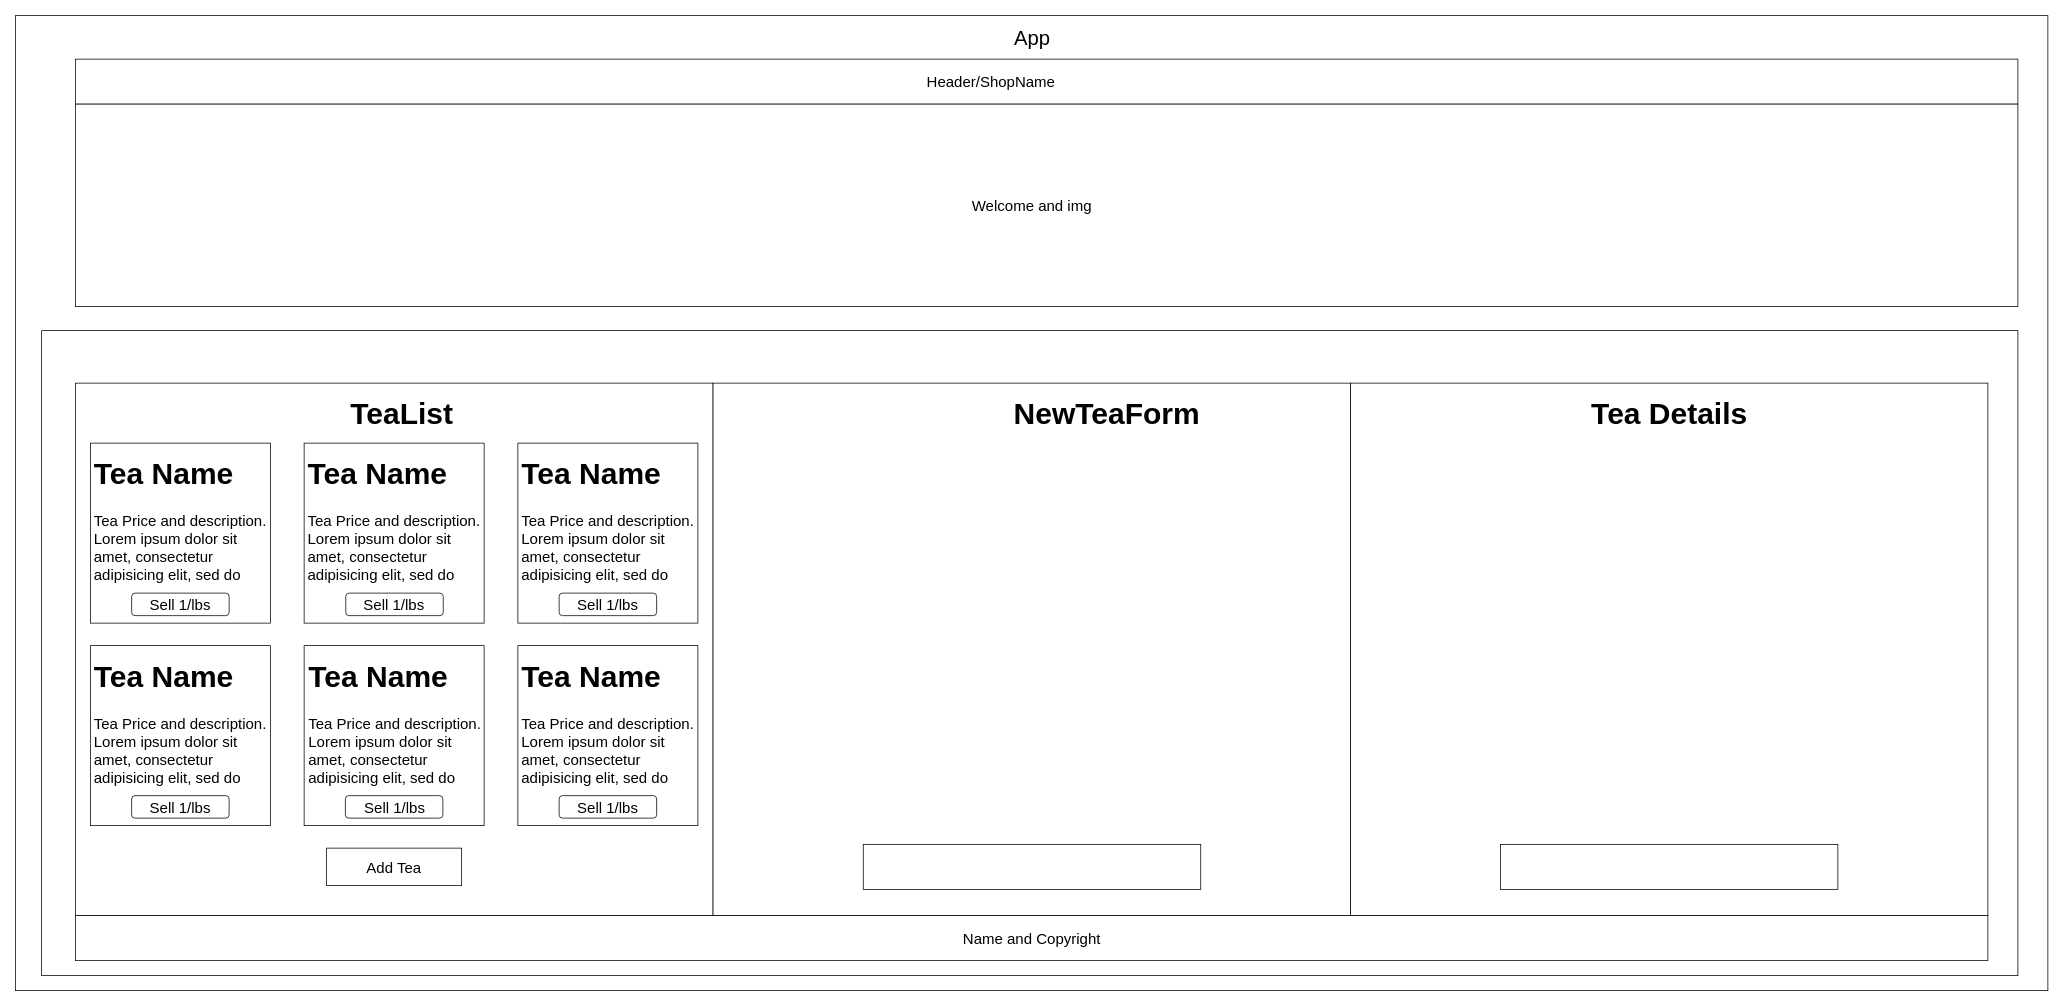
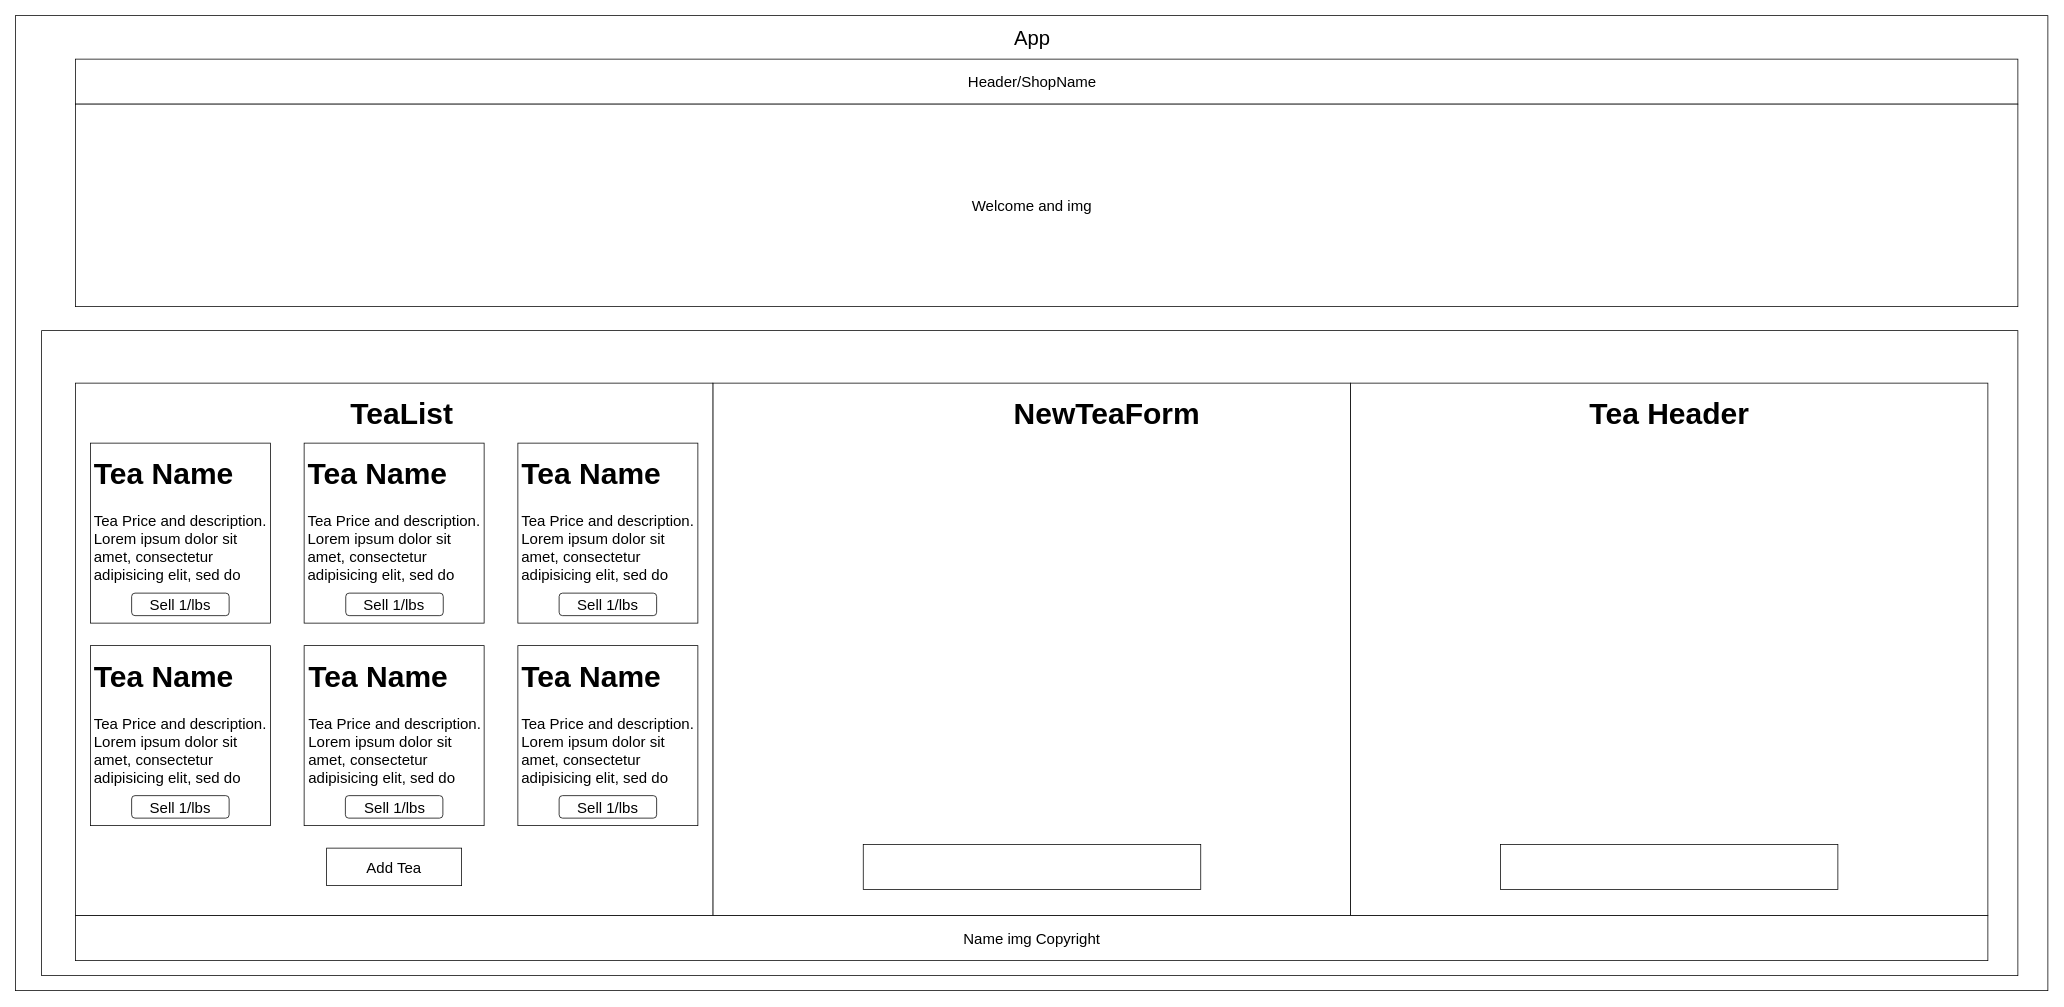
(991, 81) -> (1032, 81)
(1670, 413) -> (1670, 413)
(1032, 938) -> (1032, 938)
